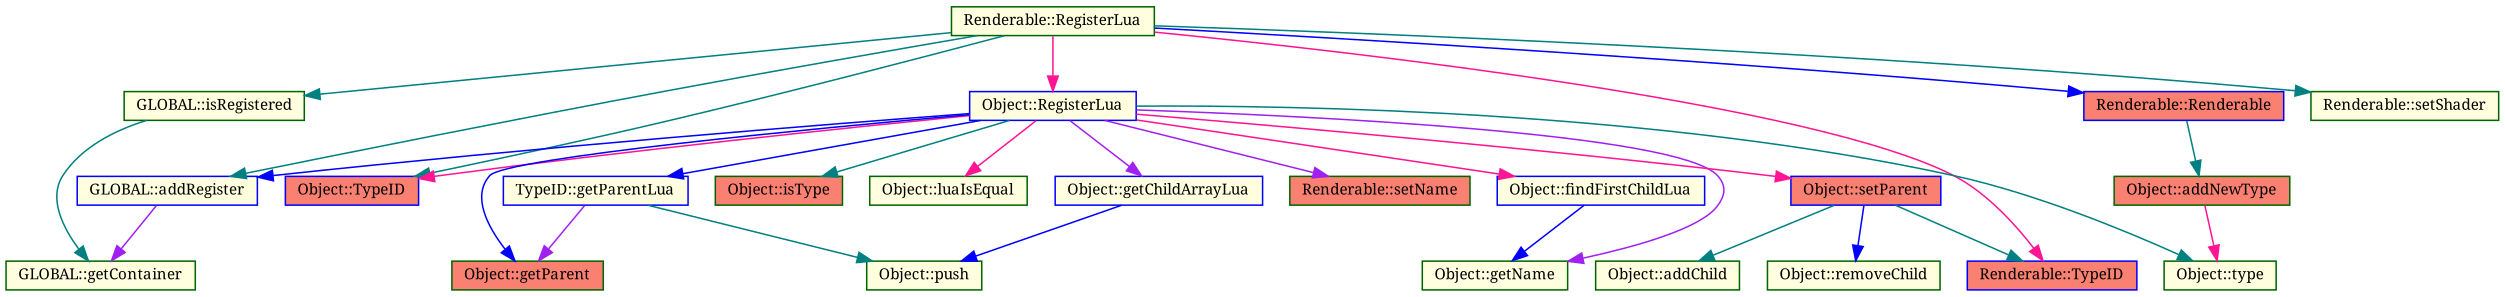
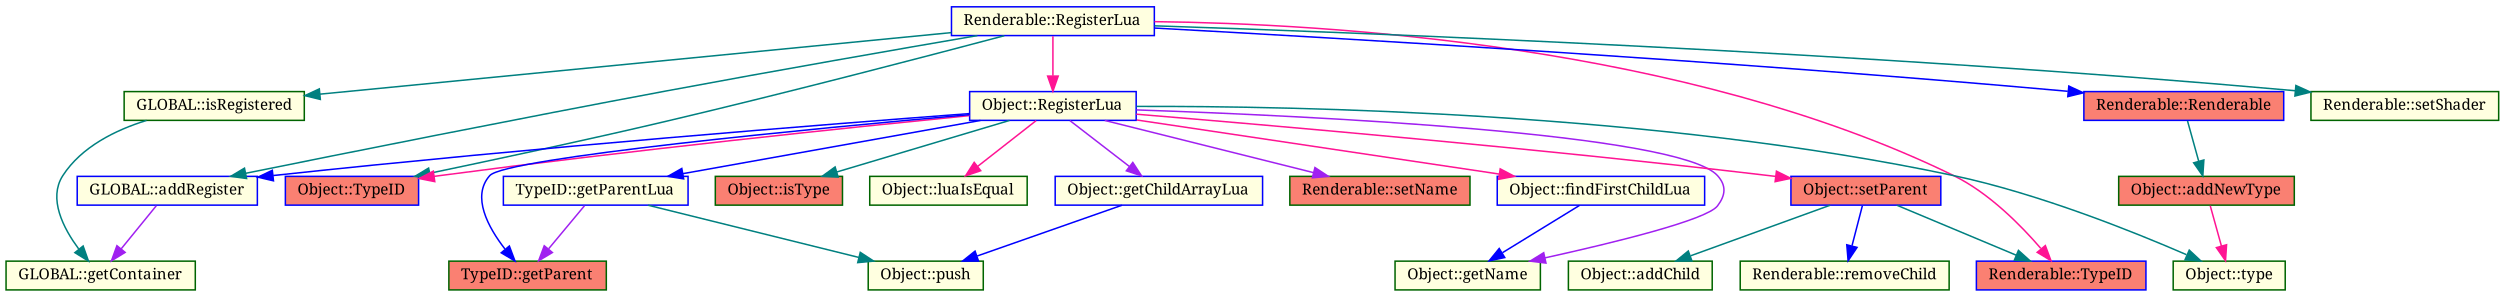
(1053, 21) -> (1053, 21)
(528, 276) -> (528, 276)
(1854, 276) -> (1845, 276)
